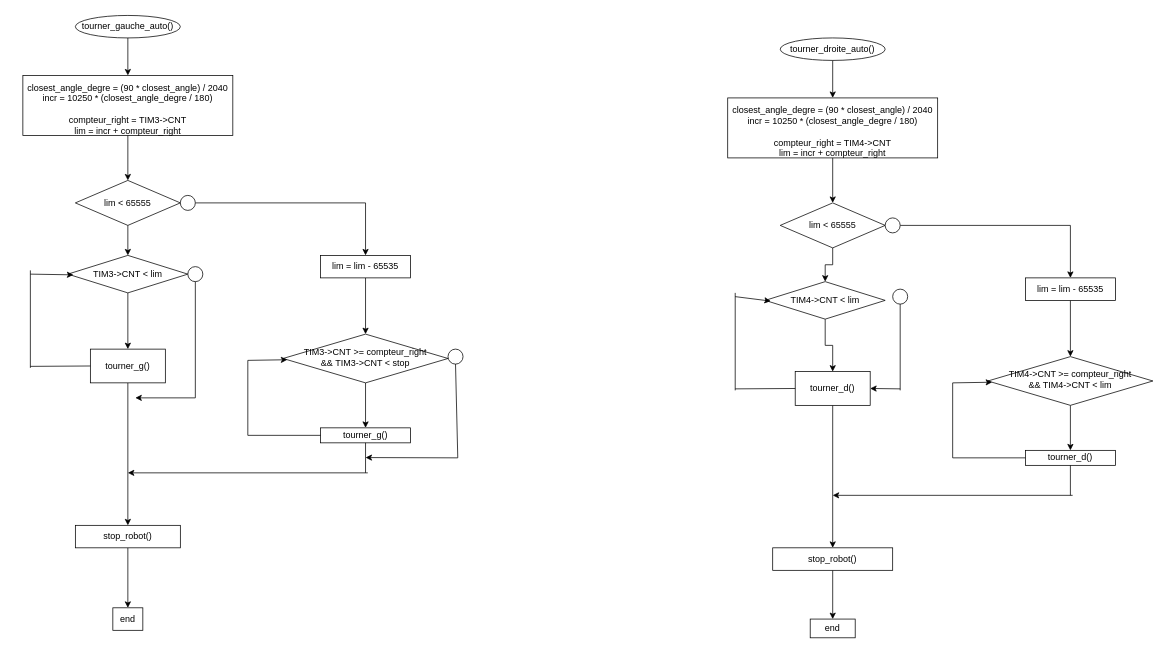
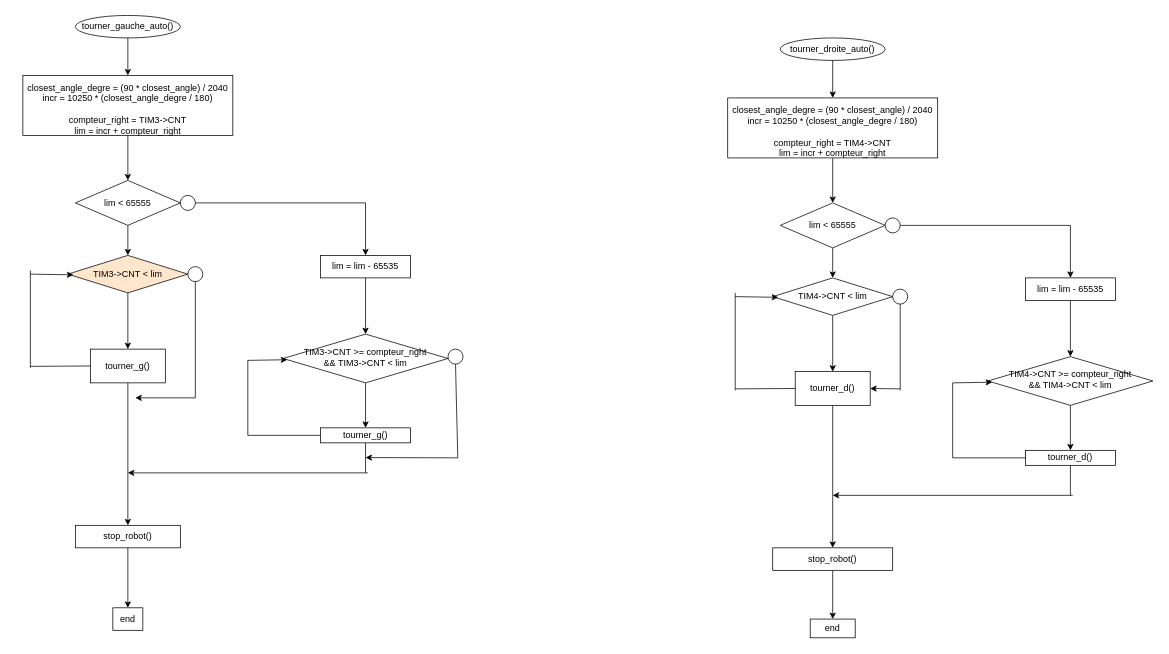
(128, 274) -> (128, 274)
(825, 300) -> (833, 297)
(366, 352) -> (366, 352)
